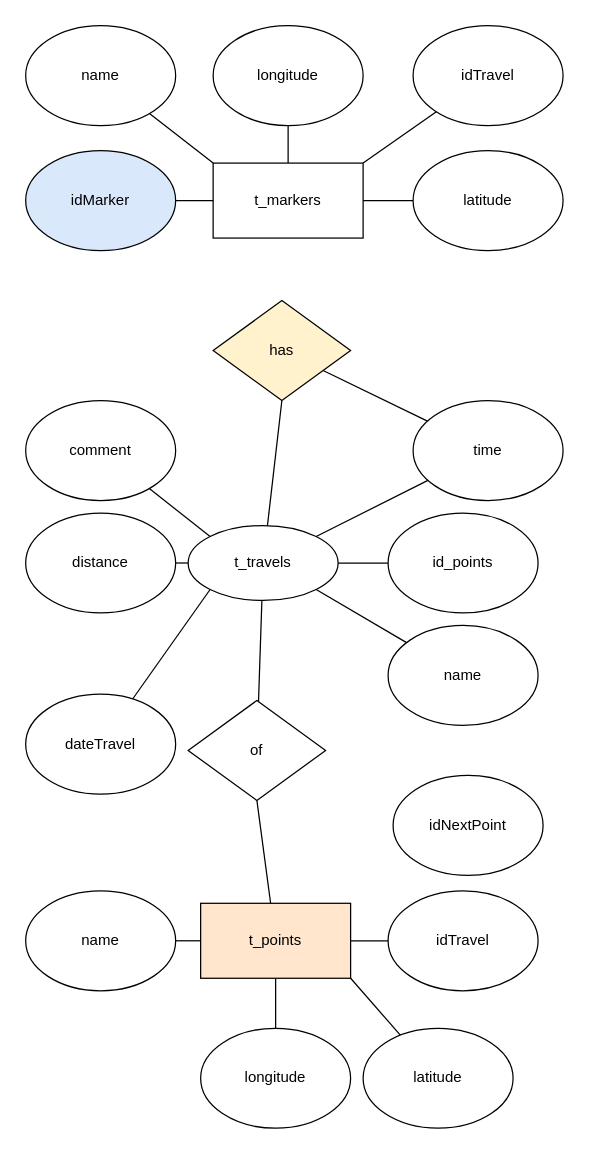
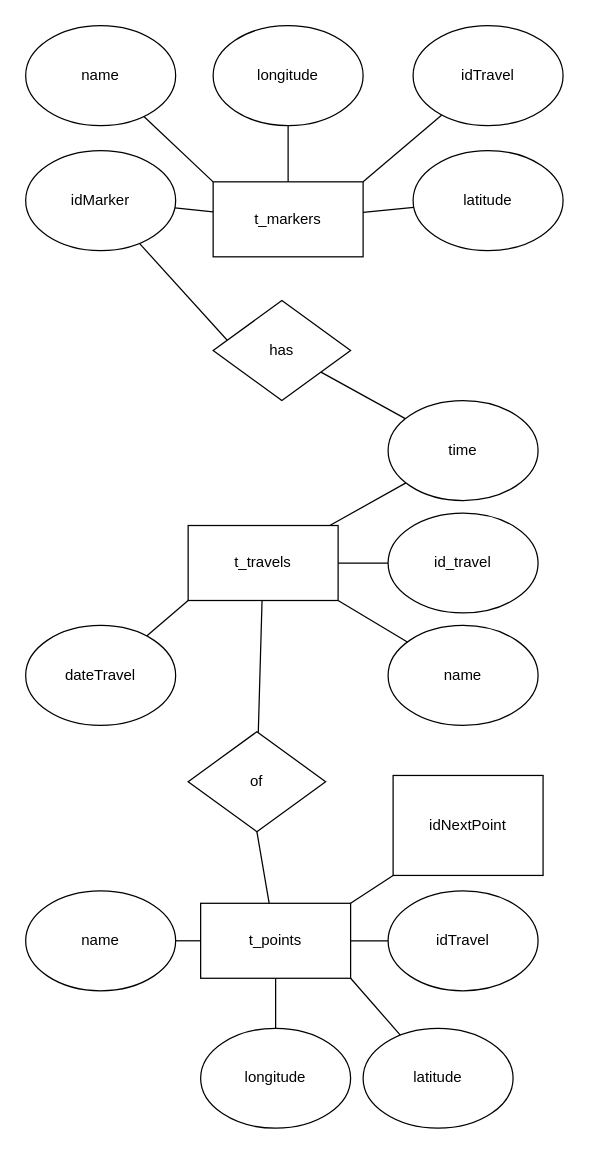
(101, 201) -> (101, 201)
(288, 201) -> (288, 219)
(282, 351) -> (282, 351)
(101, 451) -> none
(488, 451) -> (463, 451)
(275, 463) -> (184, 292)
(180, 513) -> none
(101, 563) -> none
(182, 563) -> none
(263, 563) -> (263, 563)
(463, 563) -> (463, 563)
(101, 744) -> (101, 676)
(257, 751) -> (257, 782)
(468, 826) -> (468, 826)
none -> (372, 890)
(276, 941) -> (276, 941)
